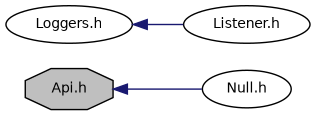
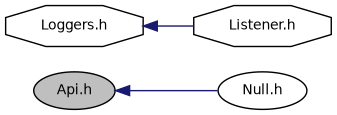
(69, 24) -> (74, 26)
(247, 24) -> (263, 26)
(69, 89) -> (74, 91)
